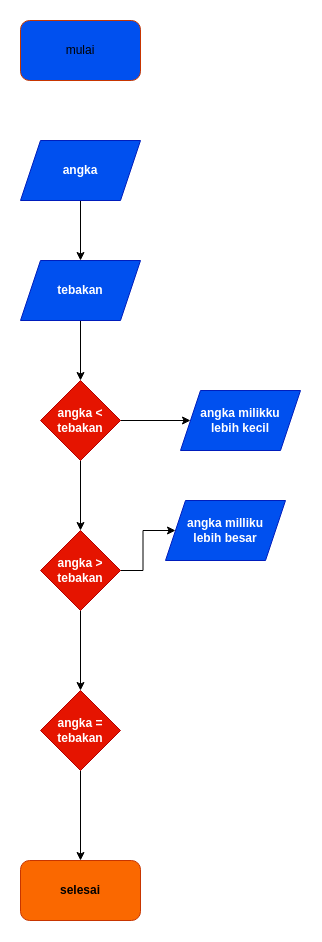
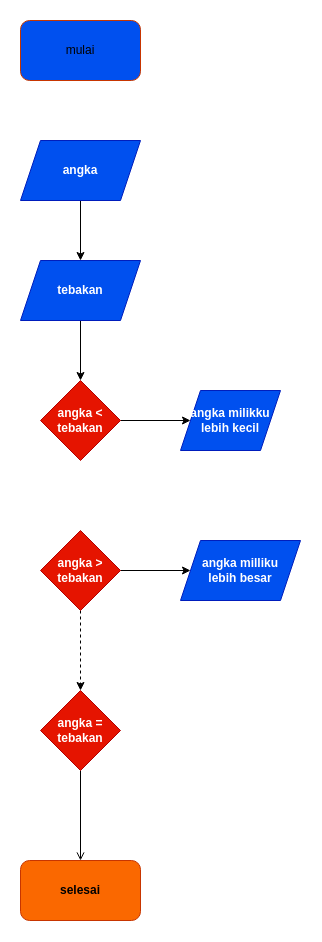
(241, 421) -> (231, 421)
(81, 492) -> none
(226, 531) -> (241, 571)
(81, 648) -> (81, 648)
(81, 852) -> (81, 854)
